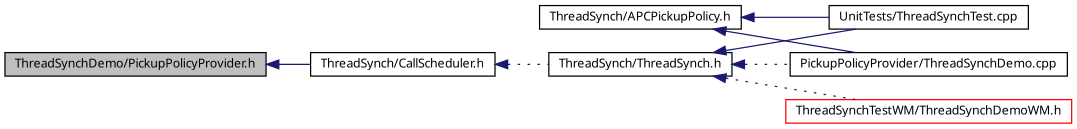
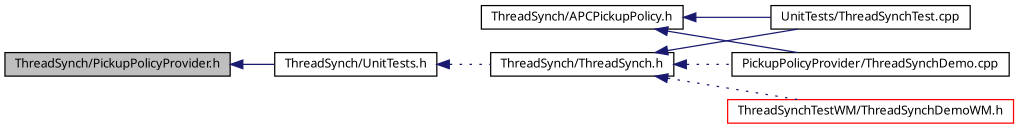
(136, 64) -> (118, 64)
(403, 64) -> (356, 64)
